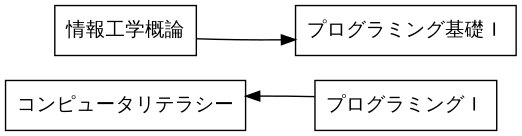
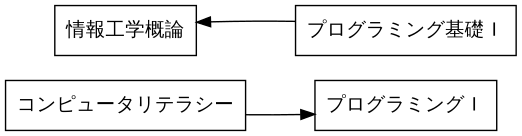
(239, 40) -> (253, 21)
(287, 96) -> (273, 115)
